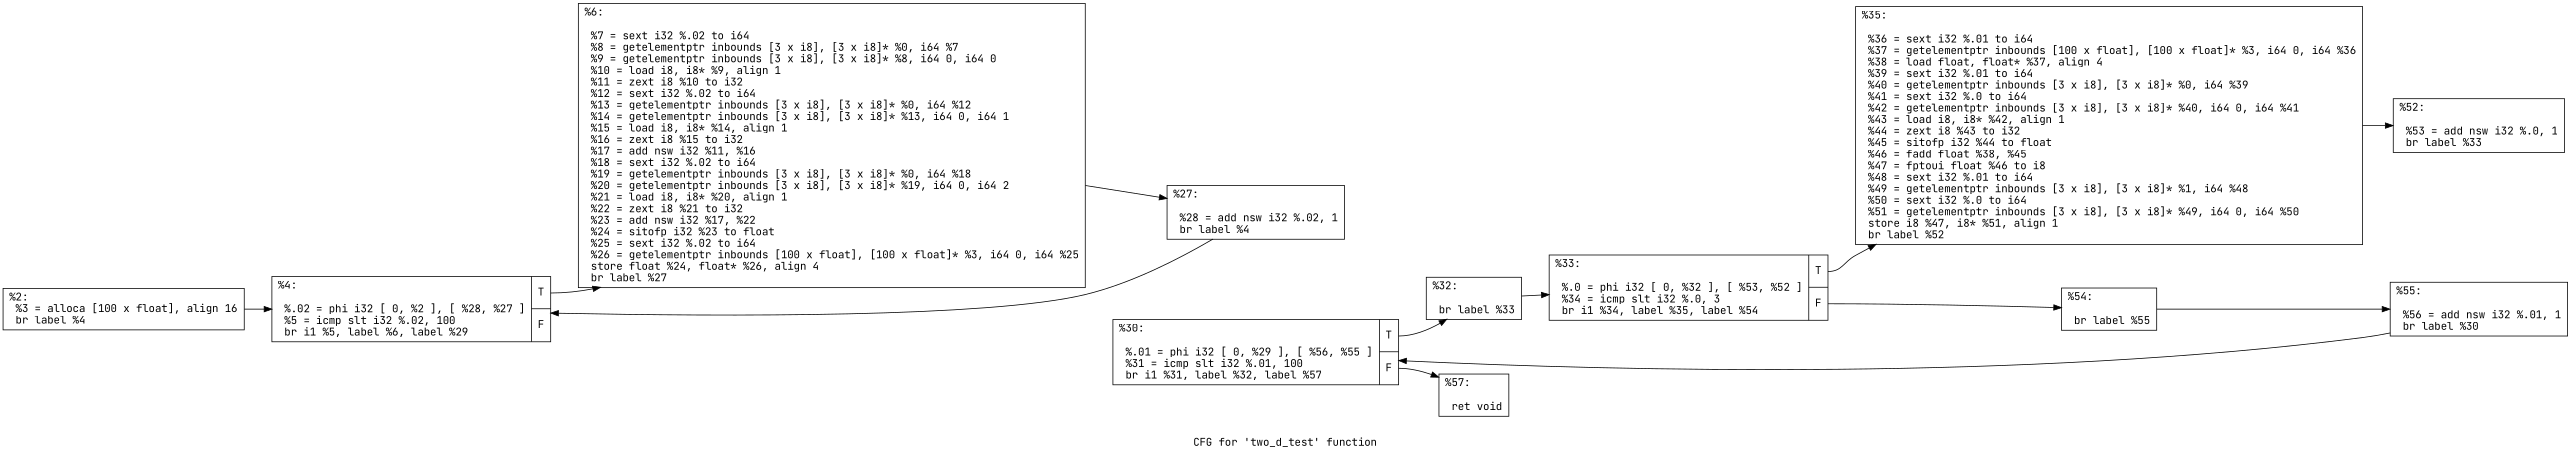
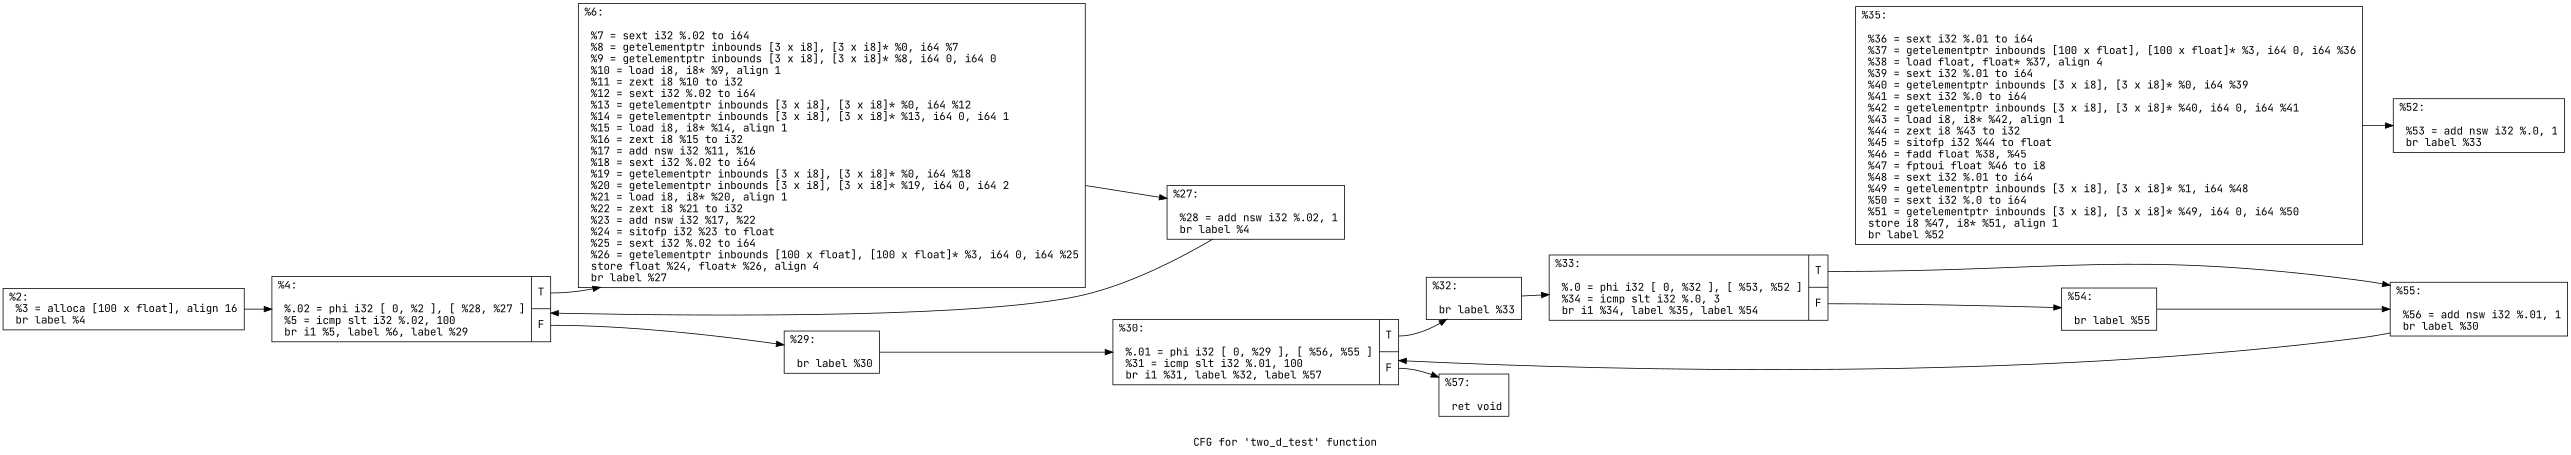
(1849, 260) -> (2106, 265)
none -> (832, 352)
